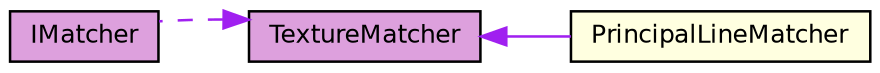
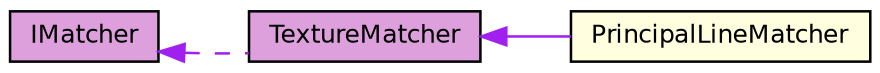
(191, 20) -> (217, 53)
